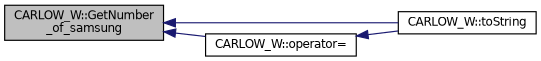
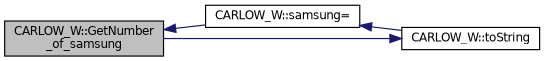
(287, 23) -> (277, 39)
(281, 45) -> (283, 16)
